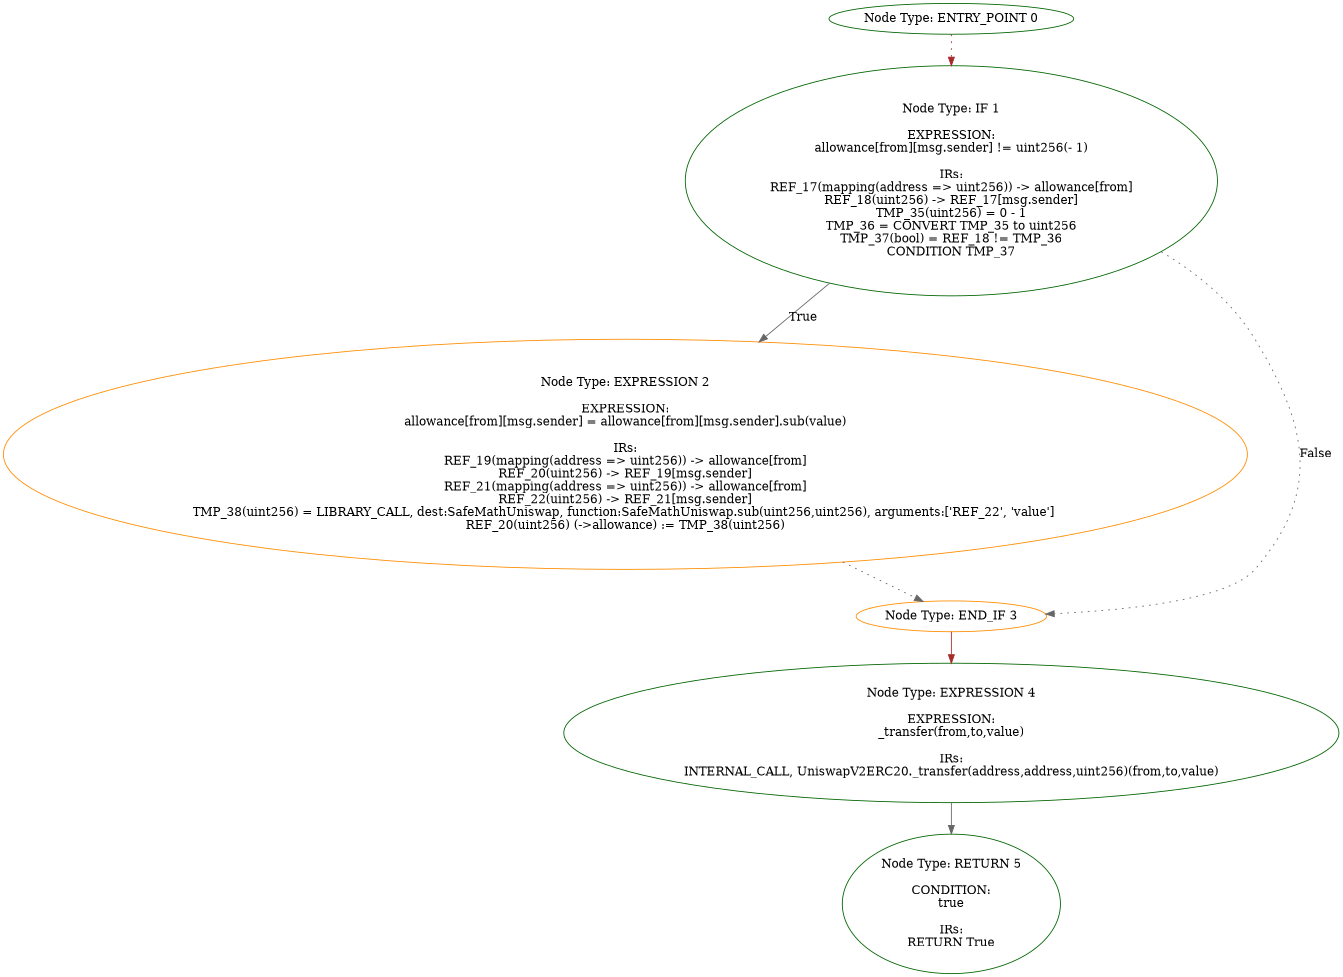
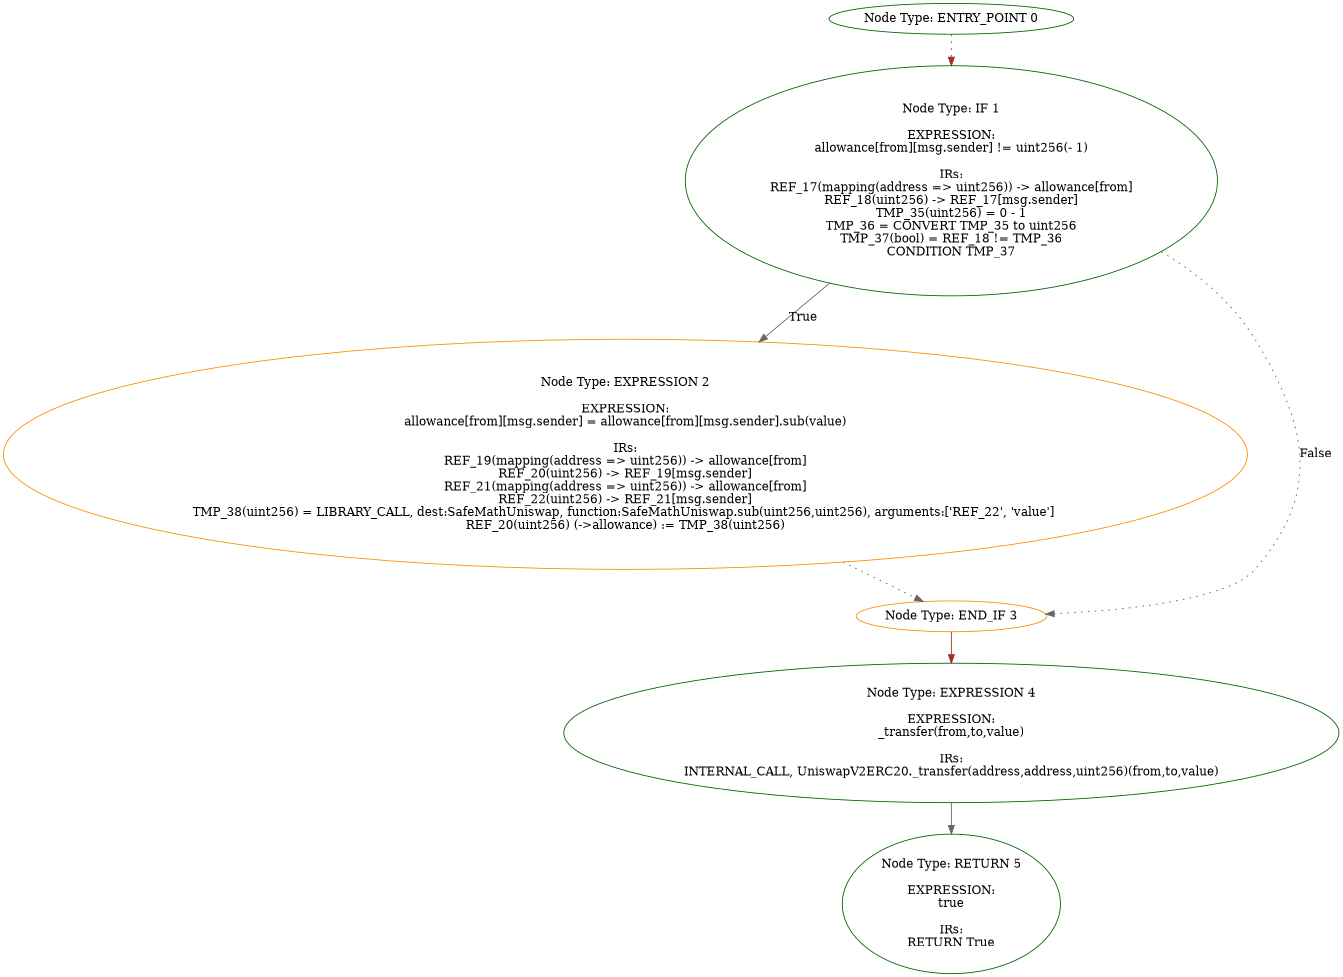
(951, 904) -> (951, 904)
